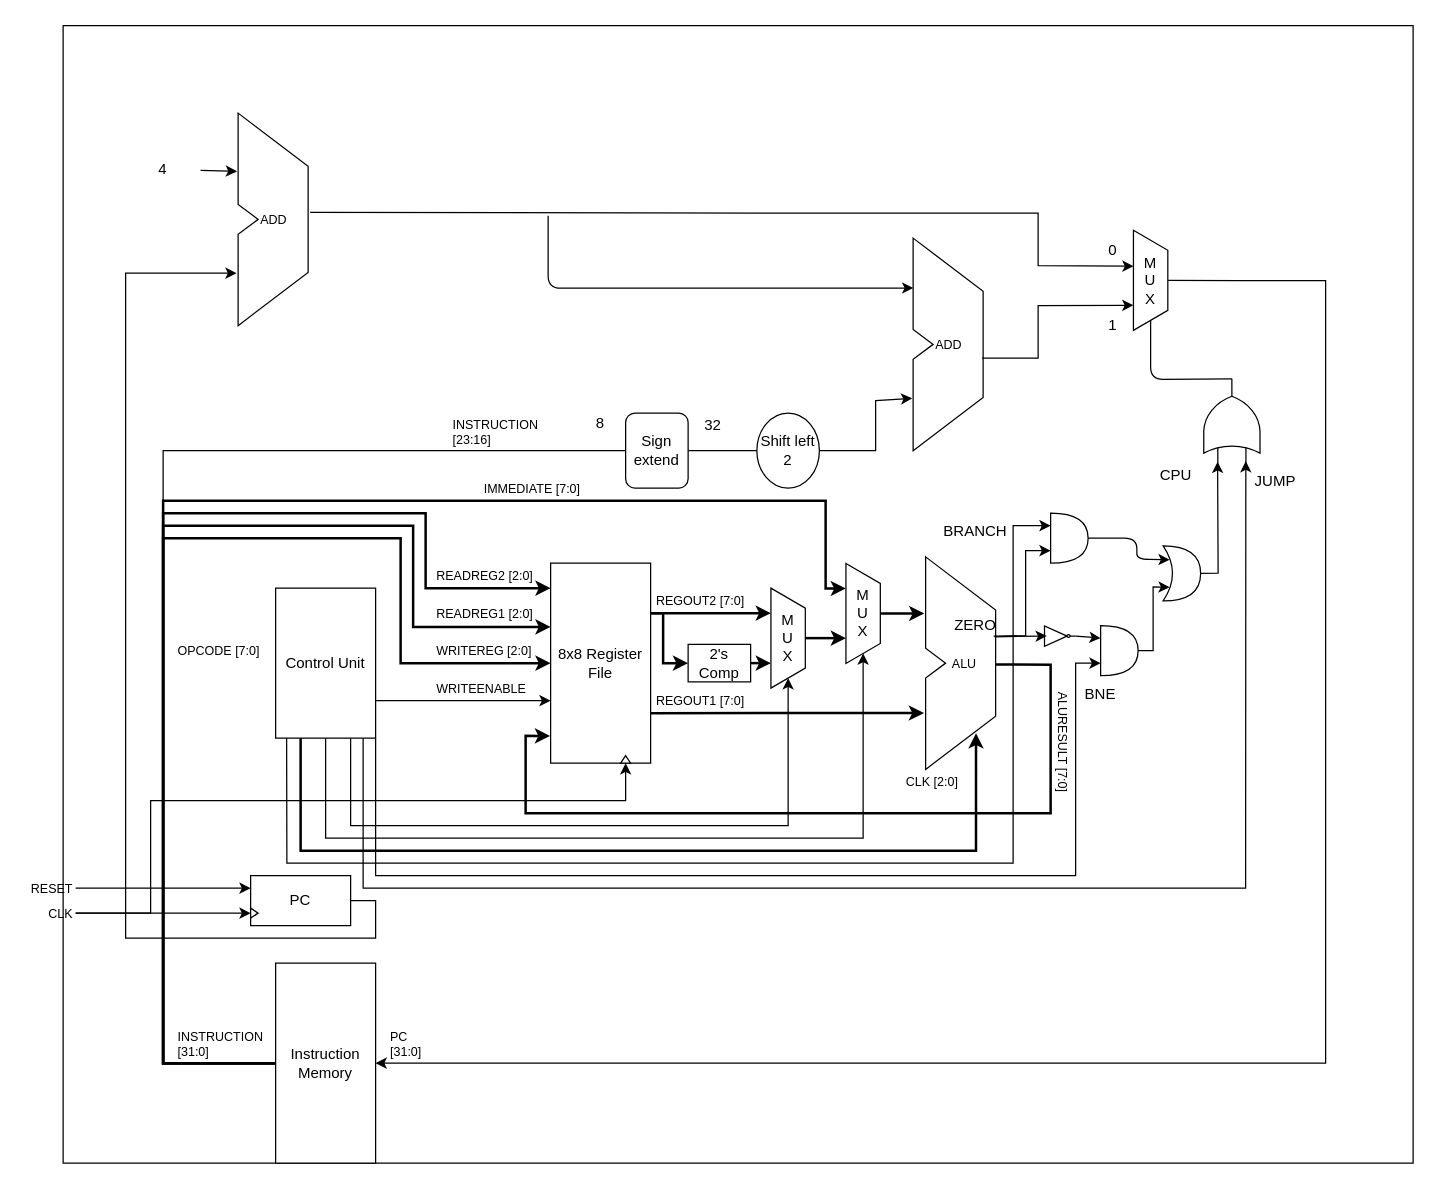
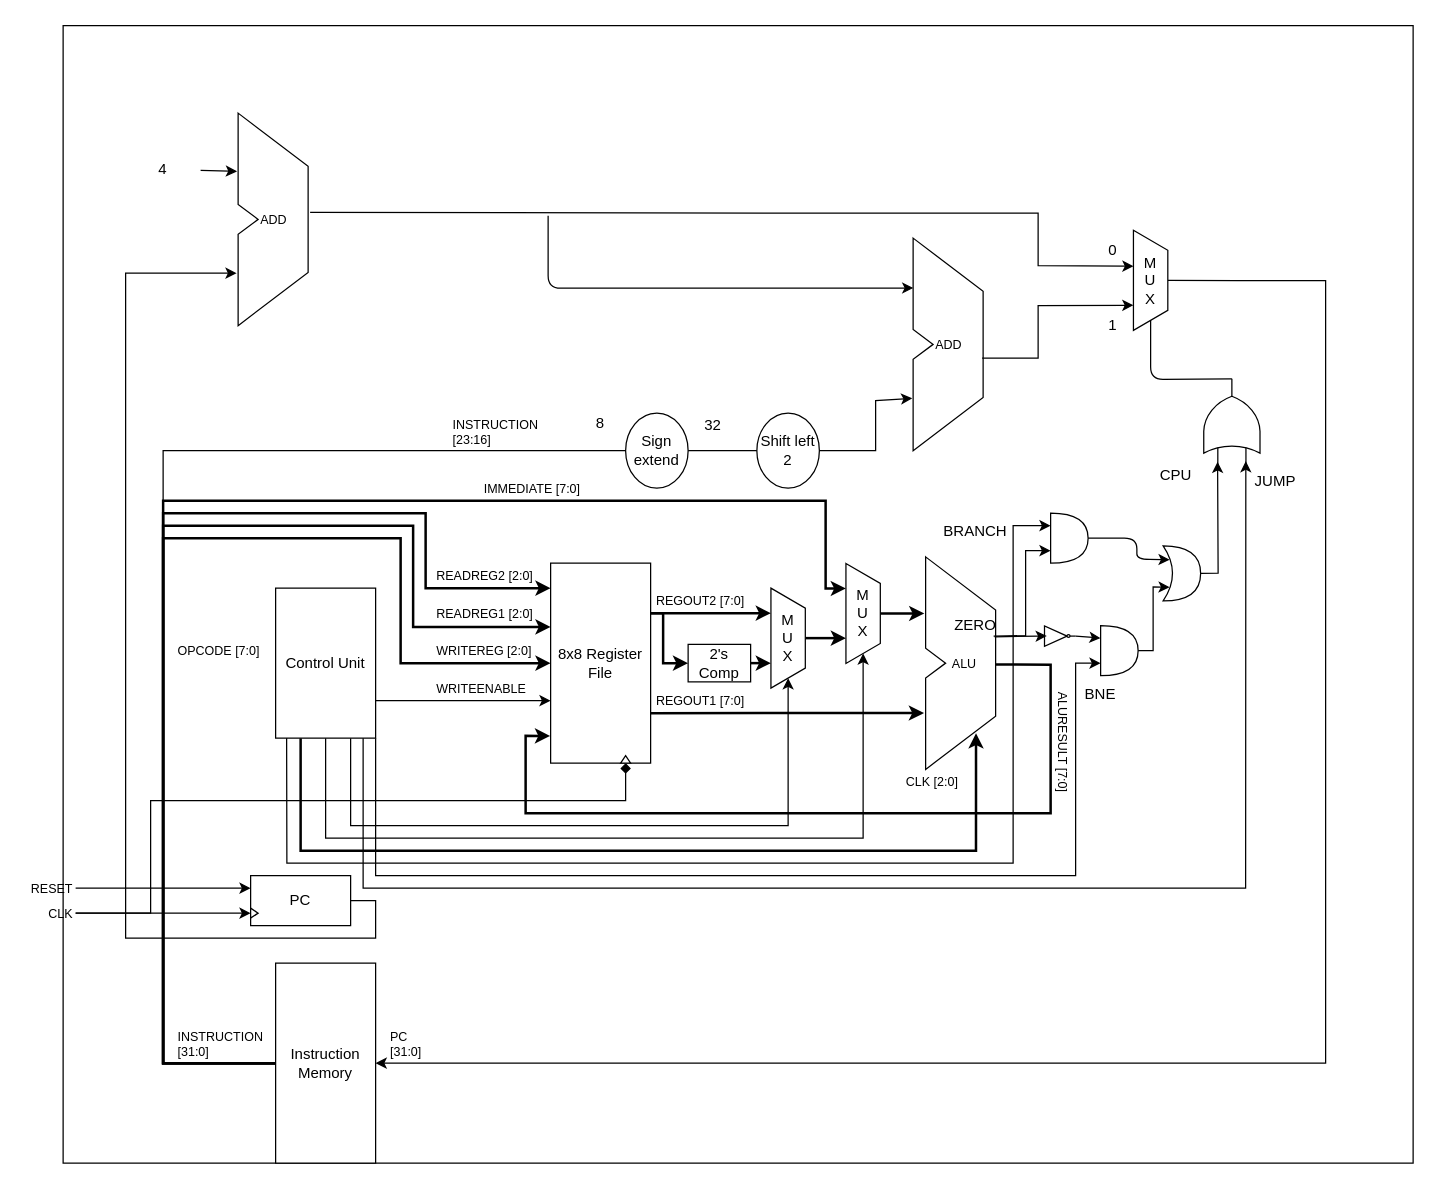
(657, 451) -> (657, 451)
(626, 773) -> (626, 774)
